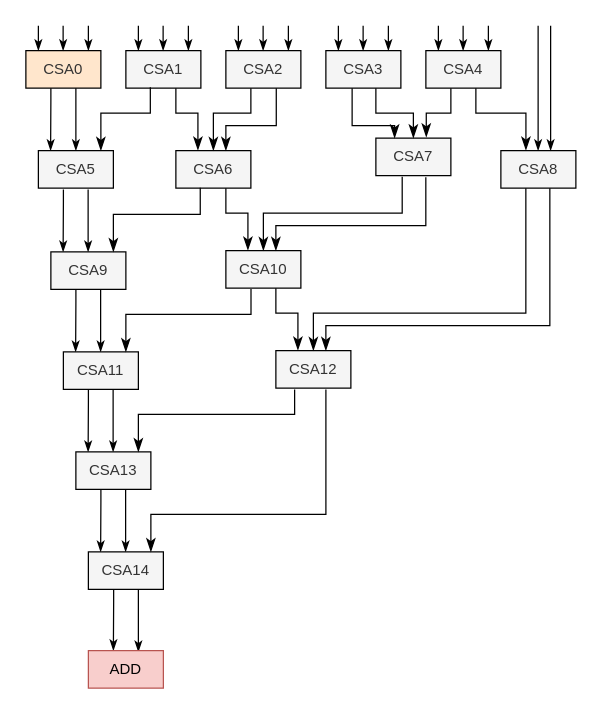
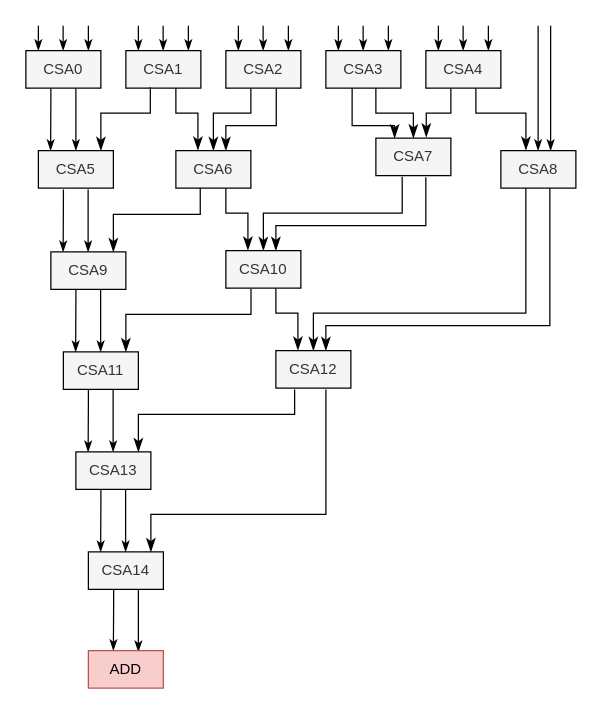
(63, 69) -> (63, 69)
